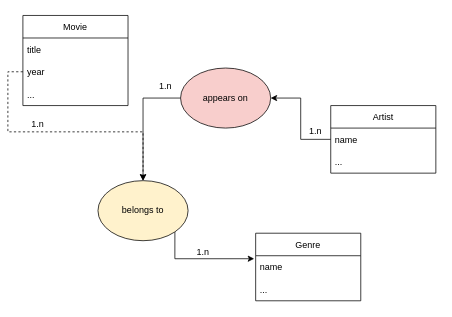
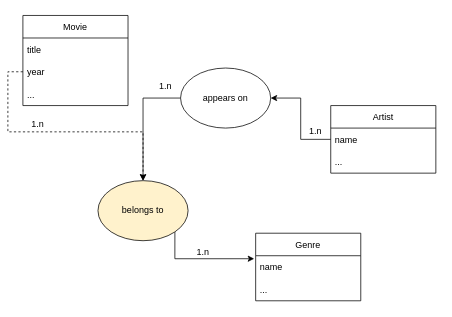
(225, 98) -> (225, 98)
